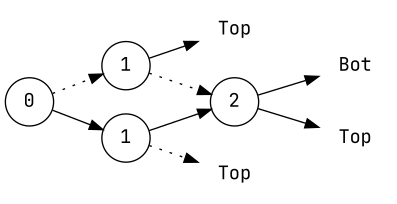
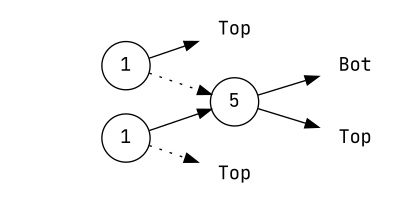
(29, 102) -> none
(235, 102) -> (235, 102)
